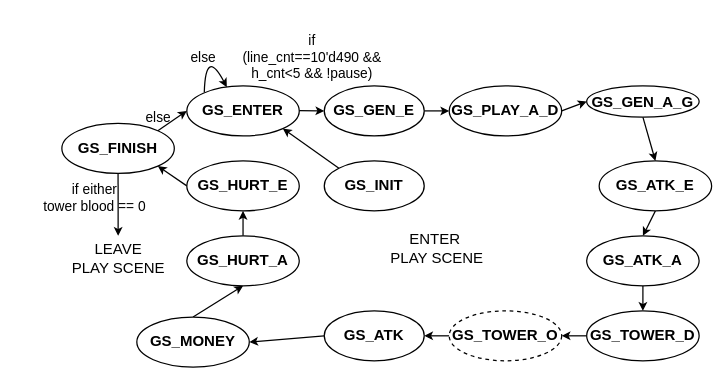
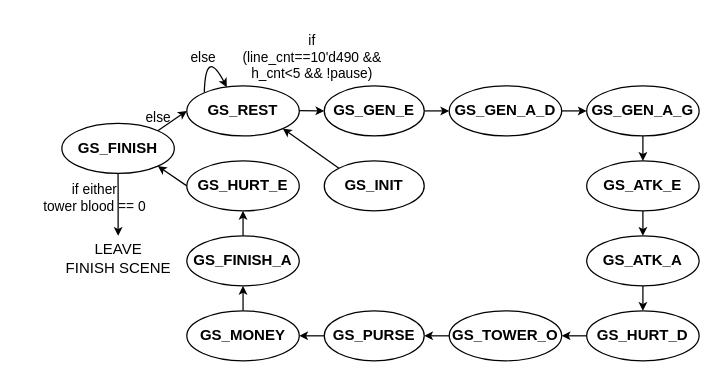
(643, 101) -> (643, 111)
(243, 111) -> (243, 111)
(506, 111) -> (506, 111)
(656, 186) -> (643, 186)
(437, 248) -> none
(119, 258) -> (119, 258)
(243, 261) -> (243, 261)
(374, 336) -> (374, 336)
(506, 336) -> (506, 336)
(643, 336) -> (643, 336)
(193, 342) -> (243, 336)
